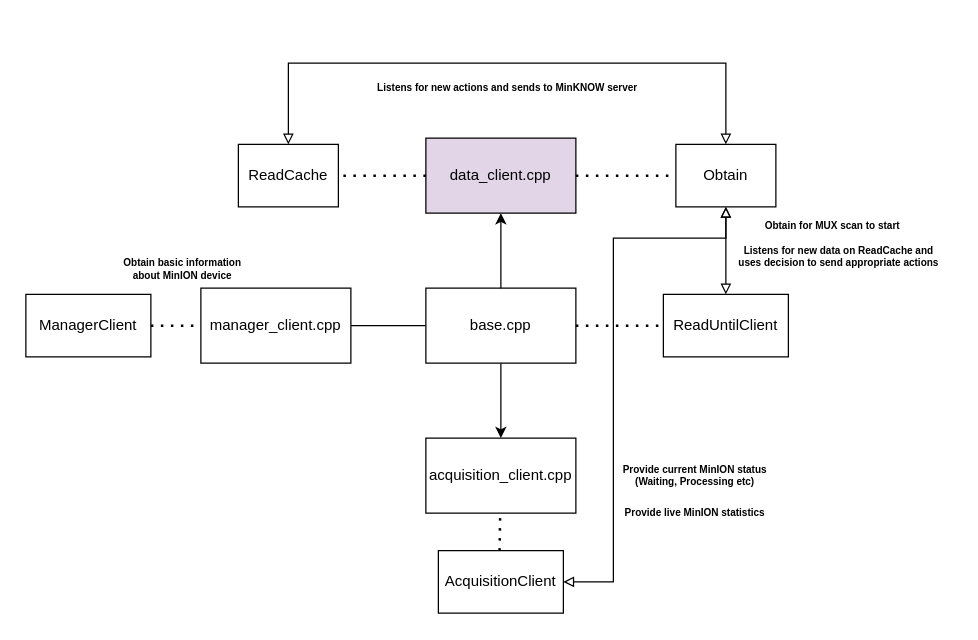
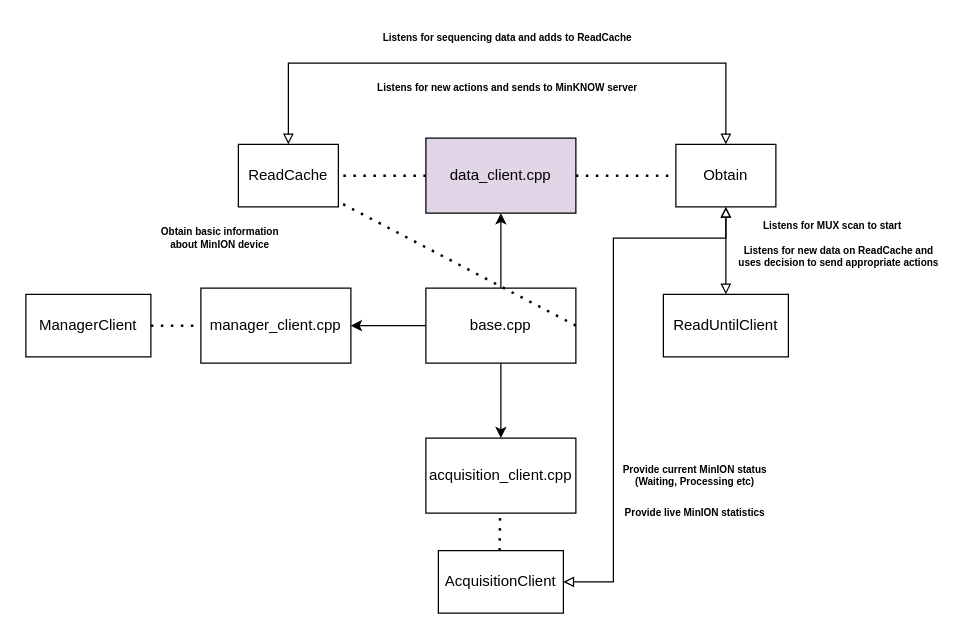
none -> (507, 38)
(833, 226) -> (833, 226)
(182, 269) -> (219, 238)
(357, 326) -> (361, 326)
(617, 326) -> (458, 264)
